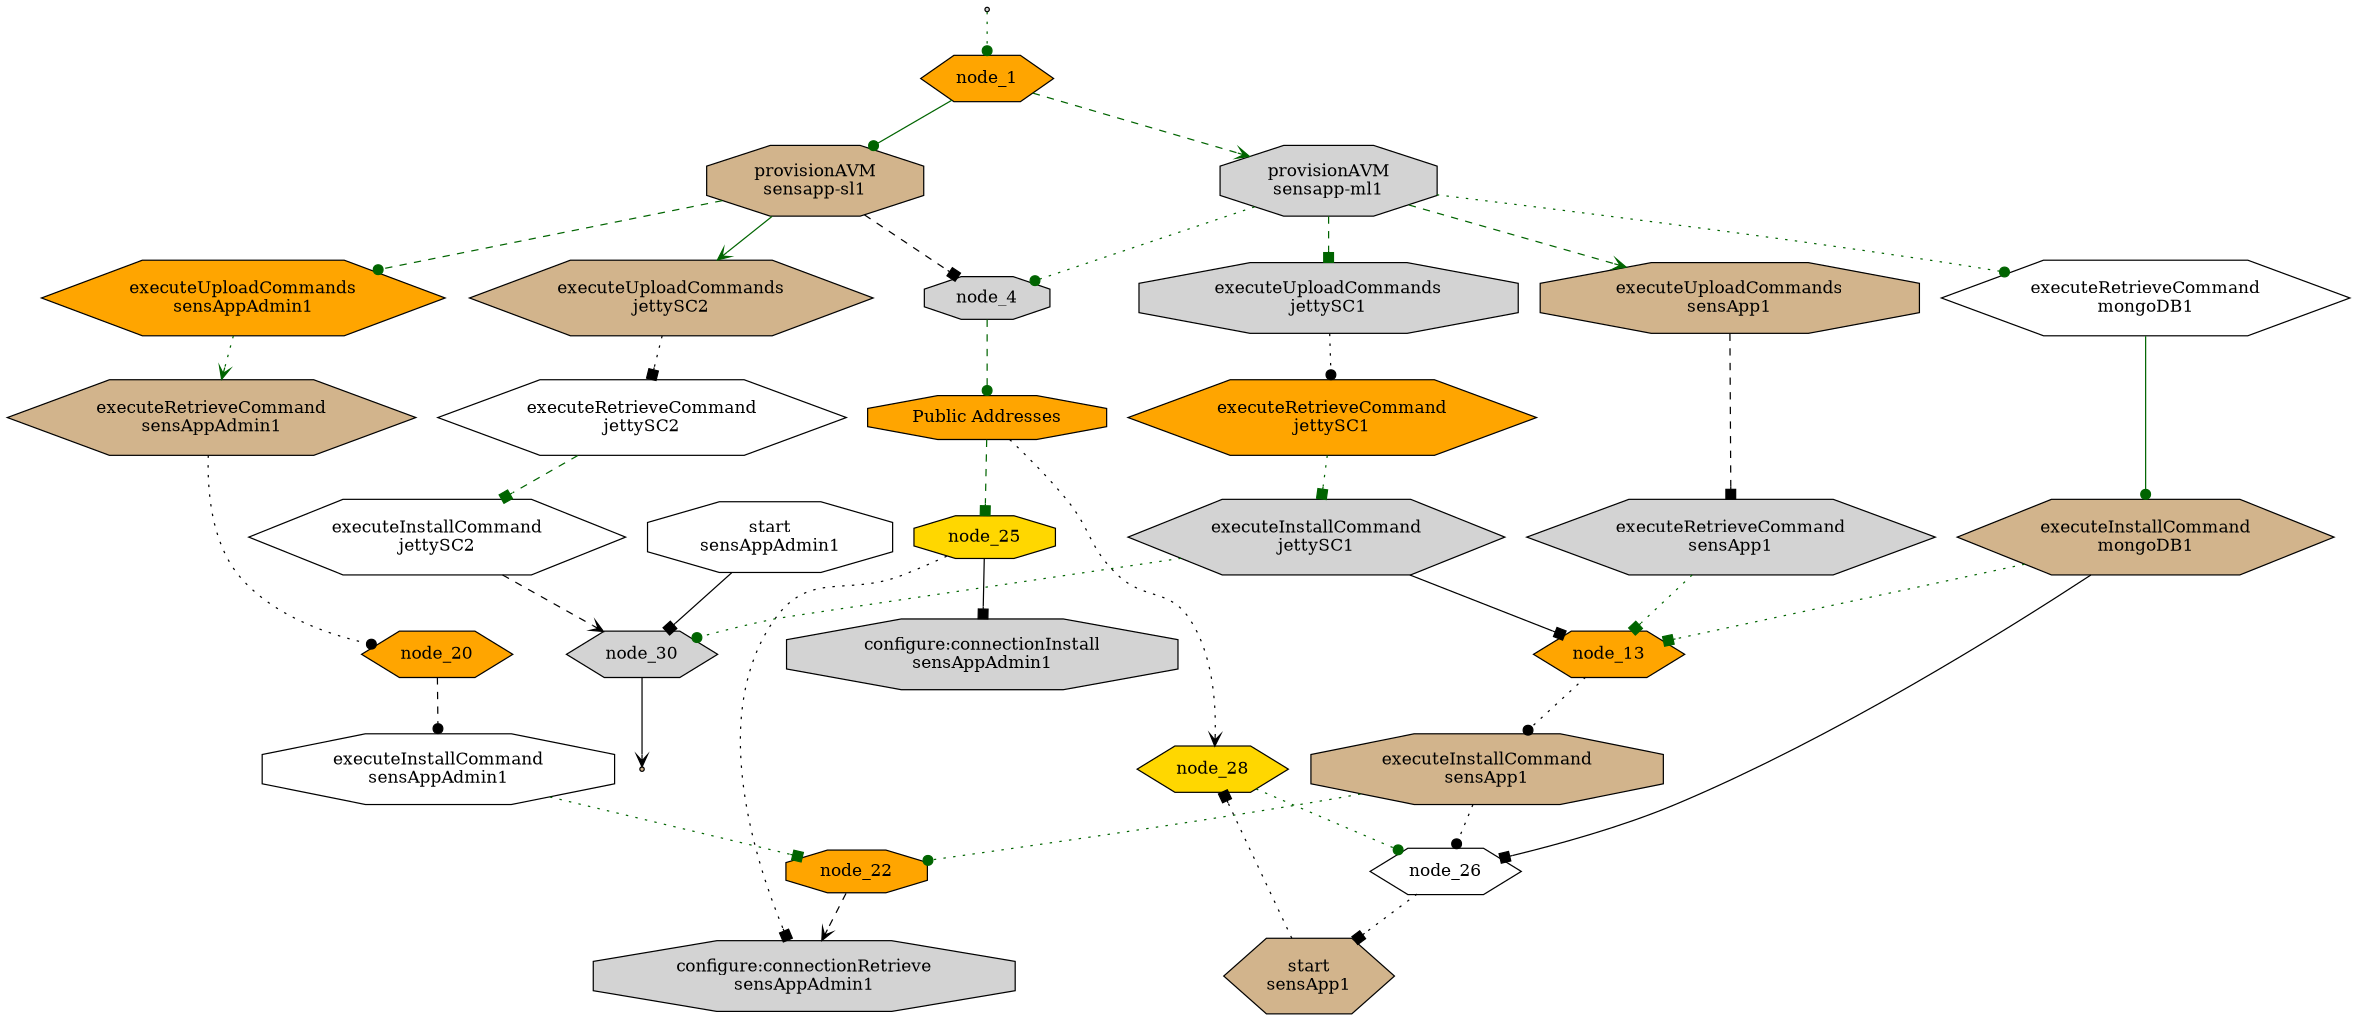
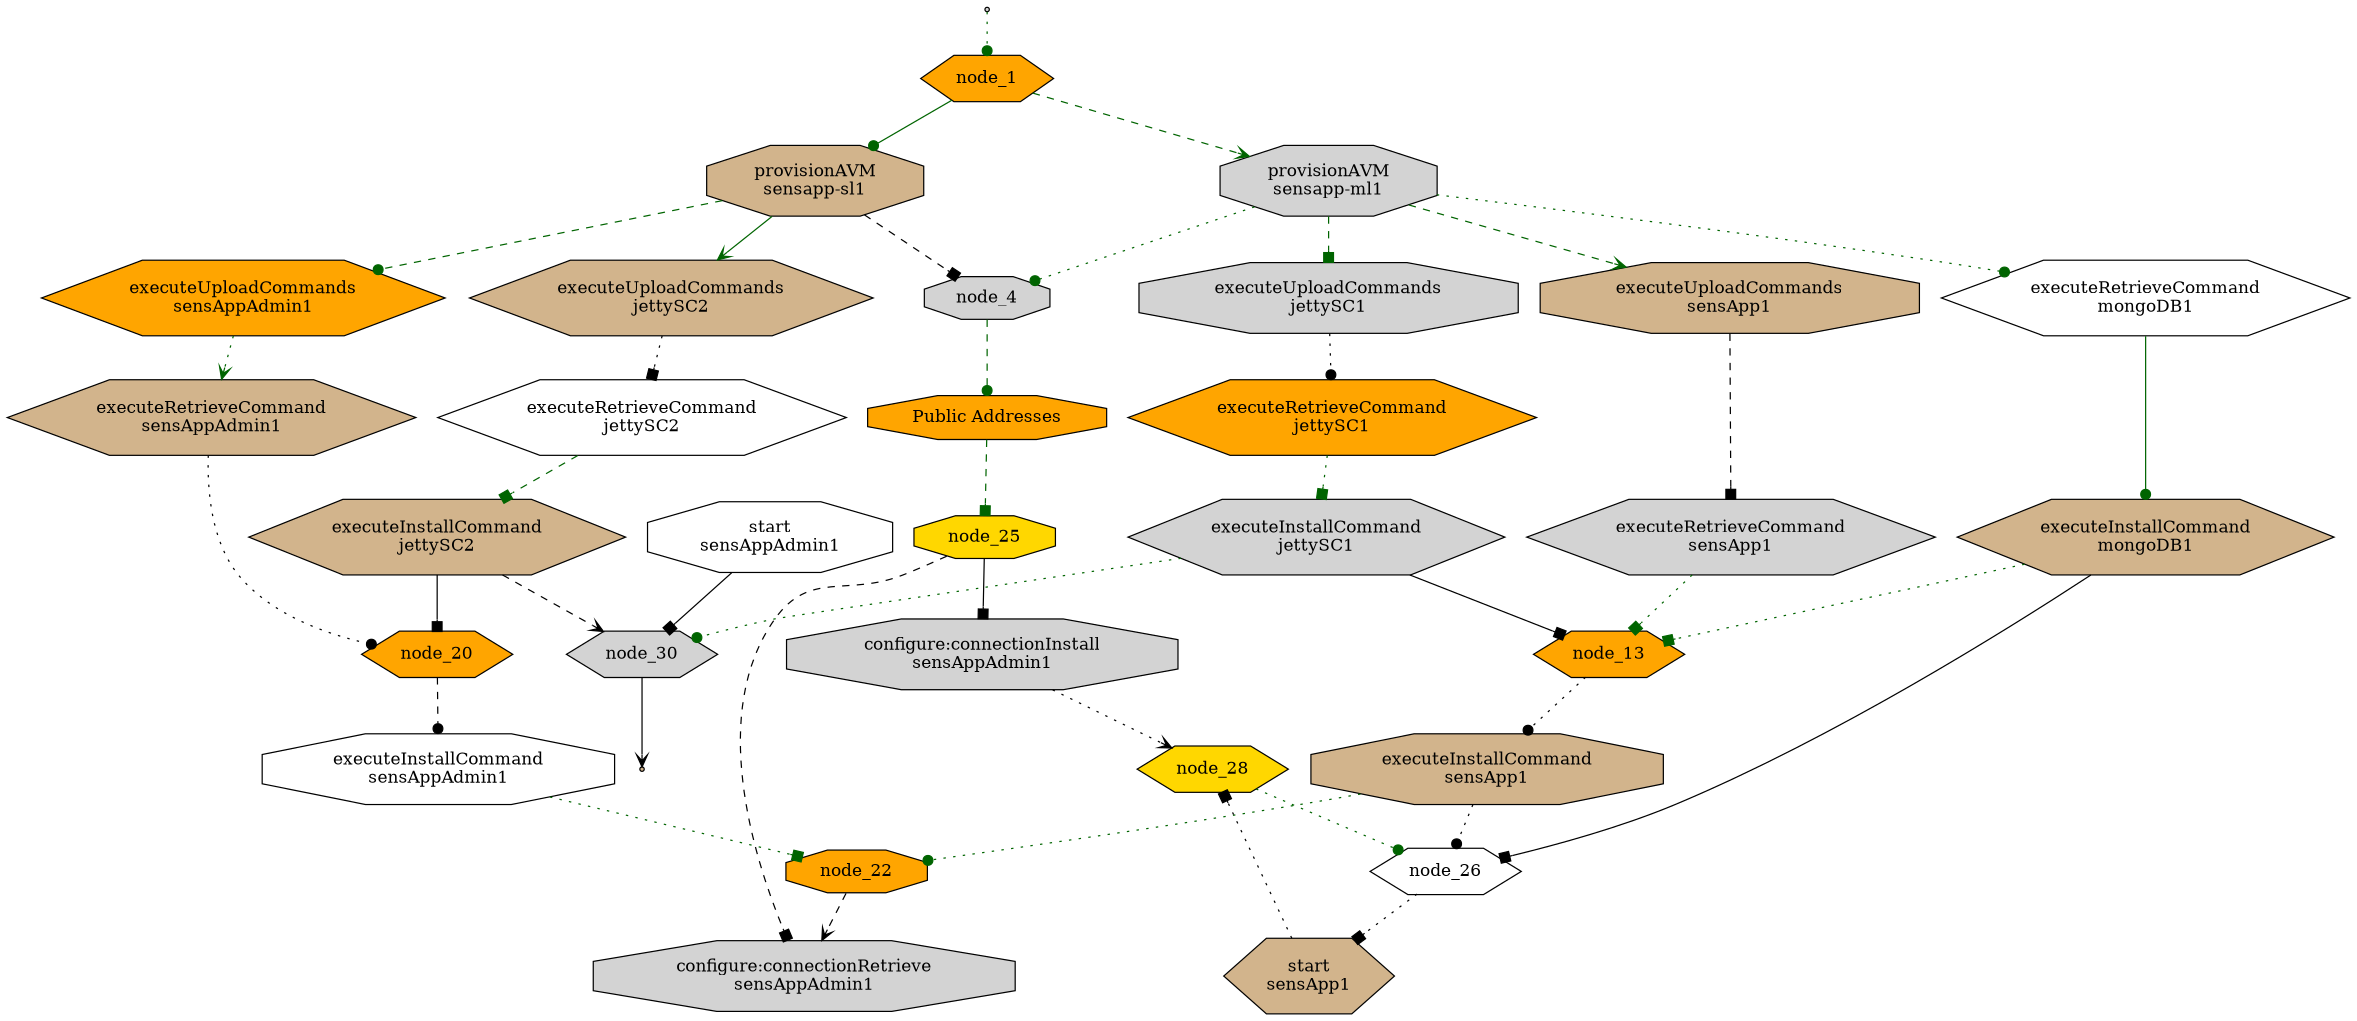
(437, 537) -> (437, 537)
(1130, 584) -> (1107, 716)
none -> (437, 597)
(748, 680) -> (748, 680)
